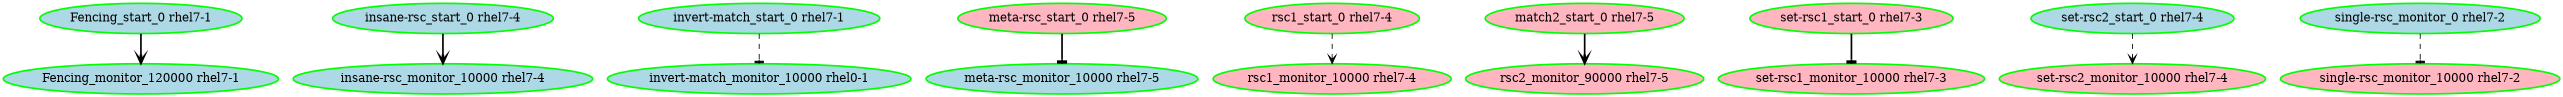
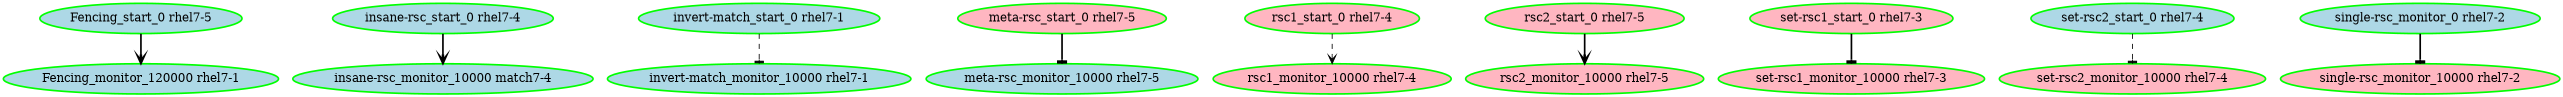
(141, 18) -> (141, 18)
(1585, 18) -> (1585, 18)
(2132, 47) -> (2132, 47)
(2420, 47) -> (2420, 47)
(443, 79) -> (443, 79)
(759, 79) -> (759, 79)
(1585, 79) -> (1585, 79)
